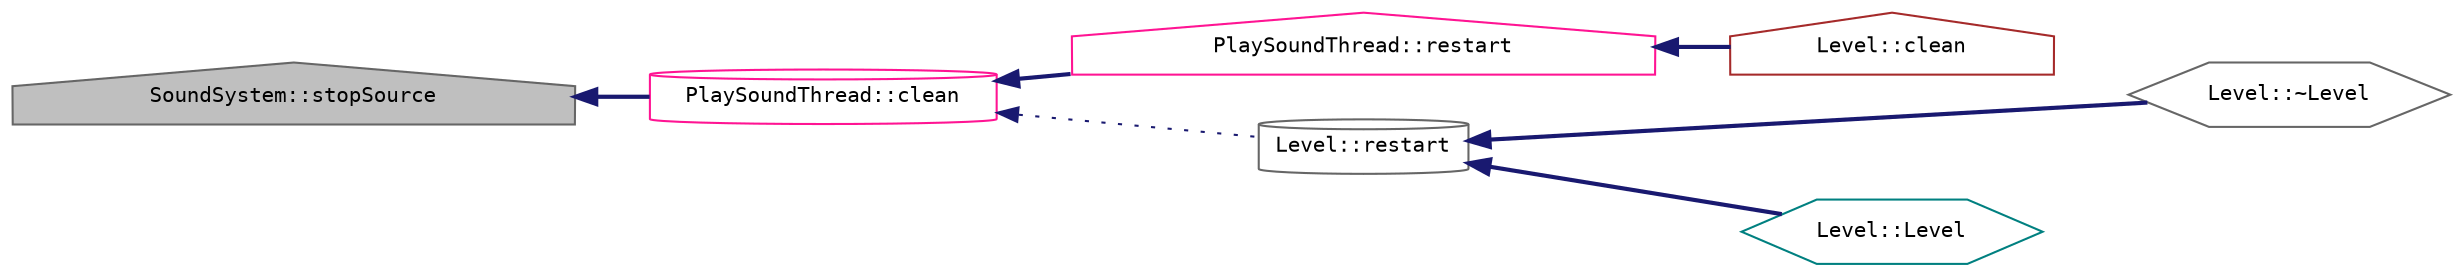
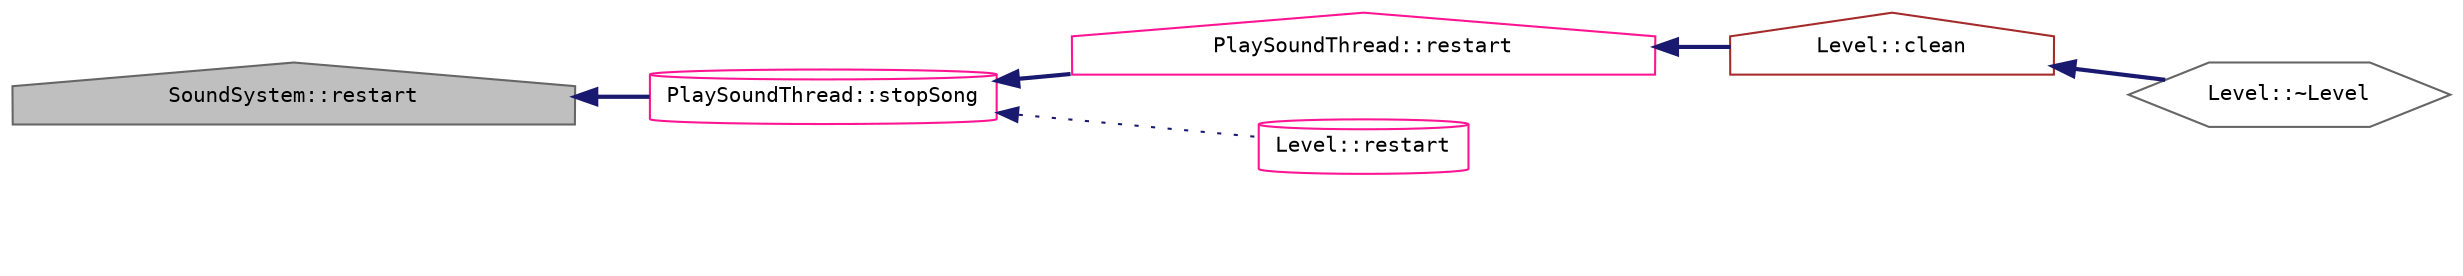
(294, 97) -> (294, 97)
(823, 97) -> (823, 97)
(1819, 121) -> (2120, 74)
(1364, 147) -> (1364, 147)
(1892, 232) -> none
